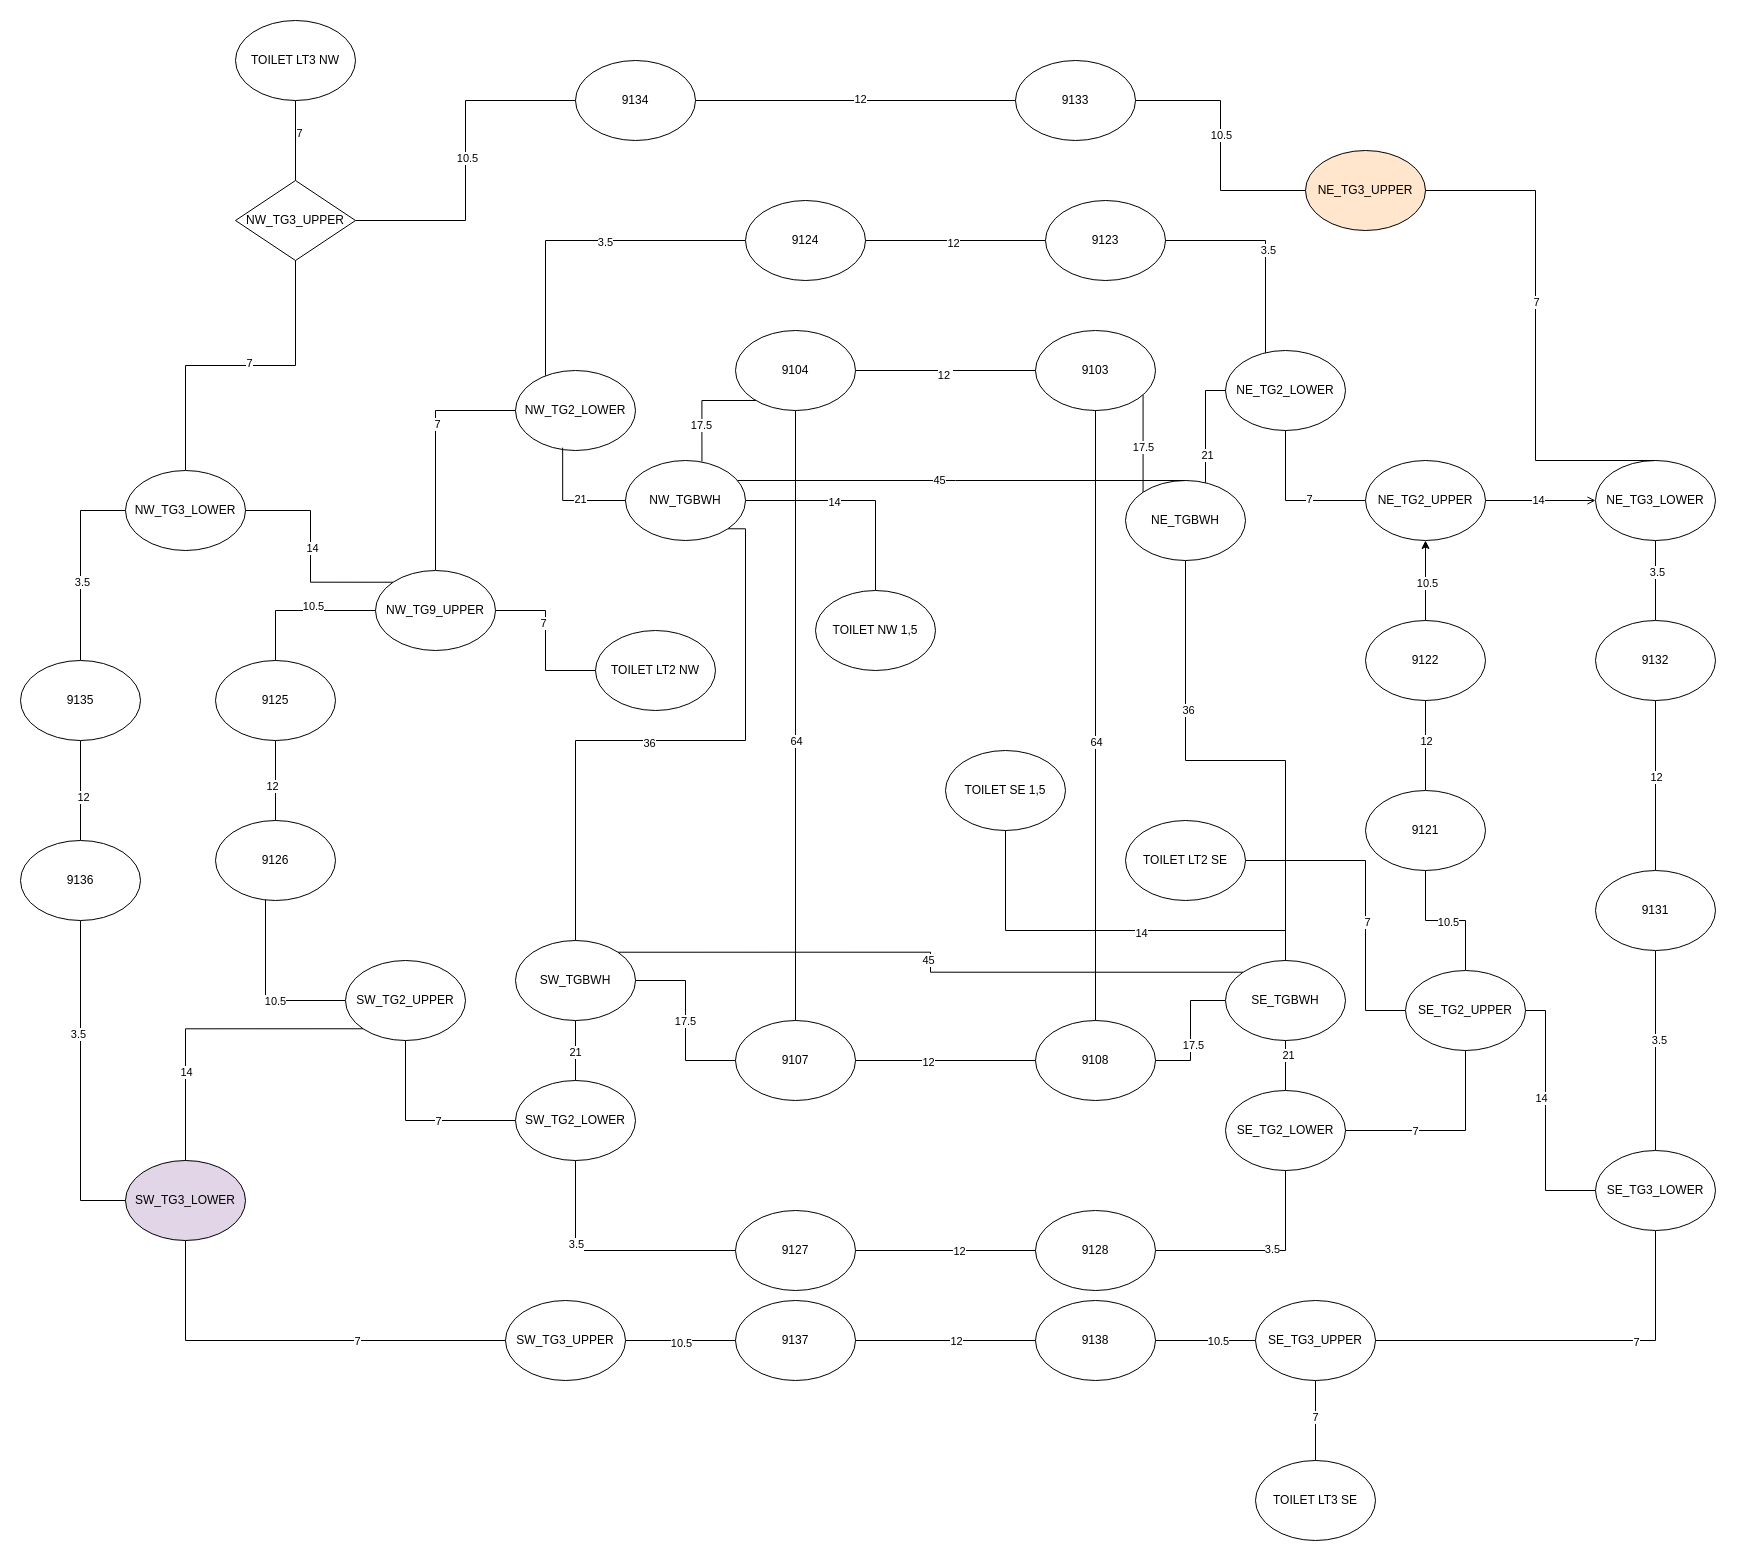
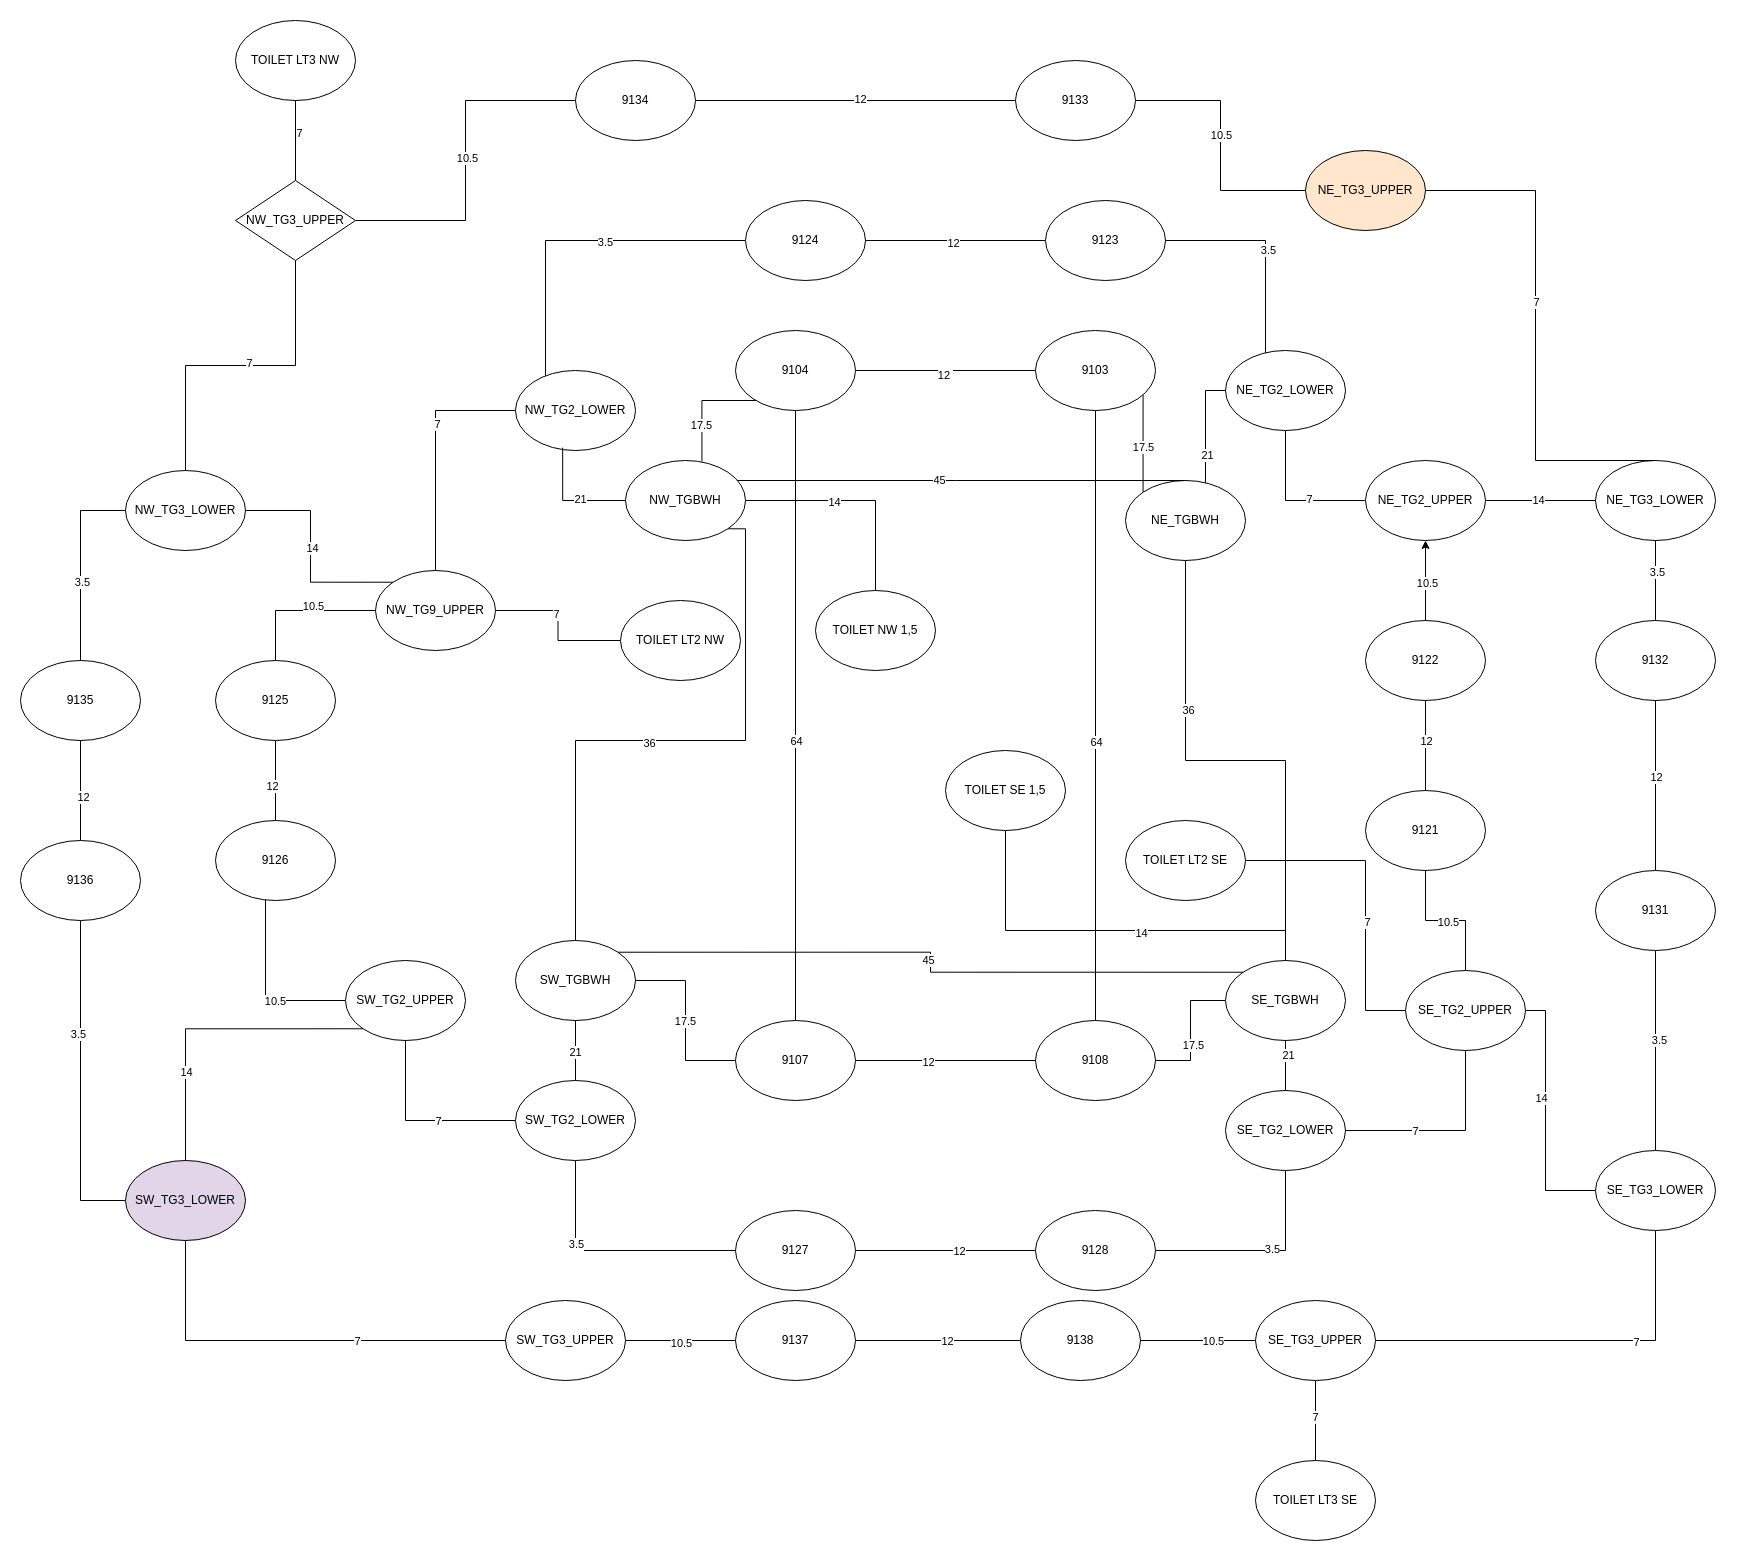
(1590, 501) -> (1591, 501)
(656, 671) -> (681, 641)
(1096, 1341) -> (1081, 1341)
